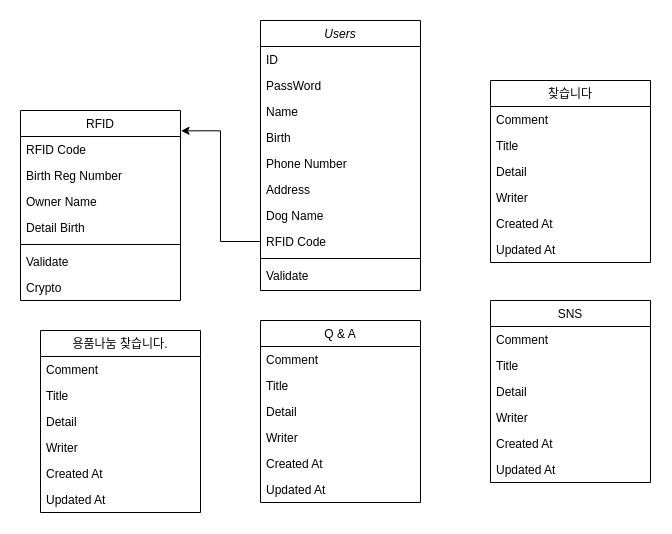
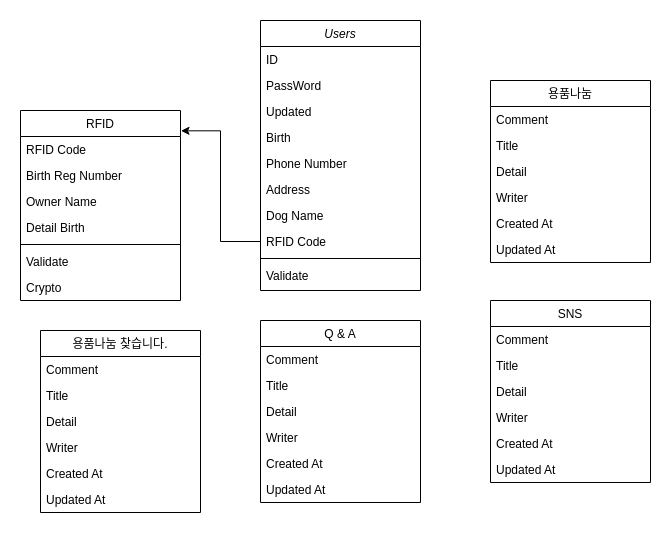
(570, 94) -> (570, 94)
(279, 112) -> (290, 112)
